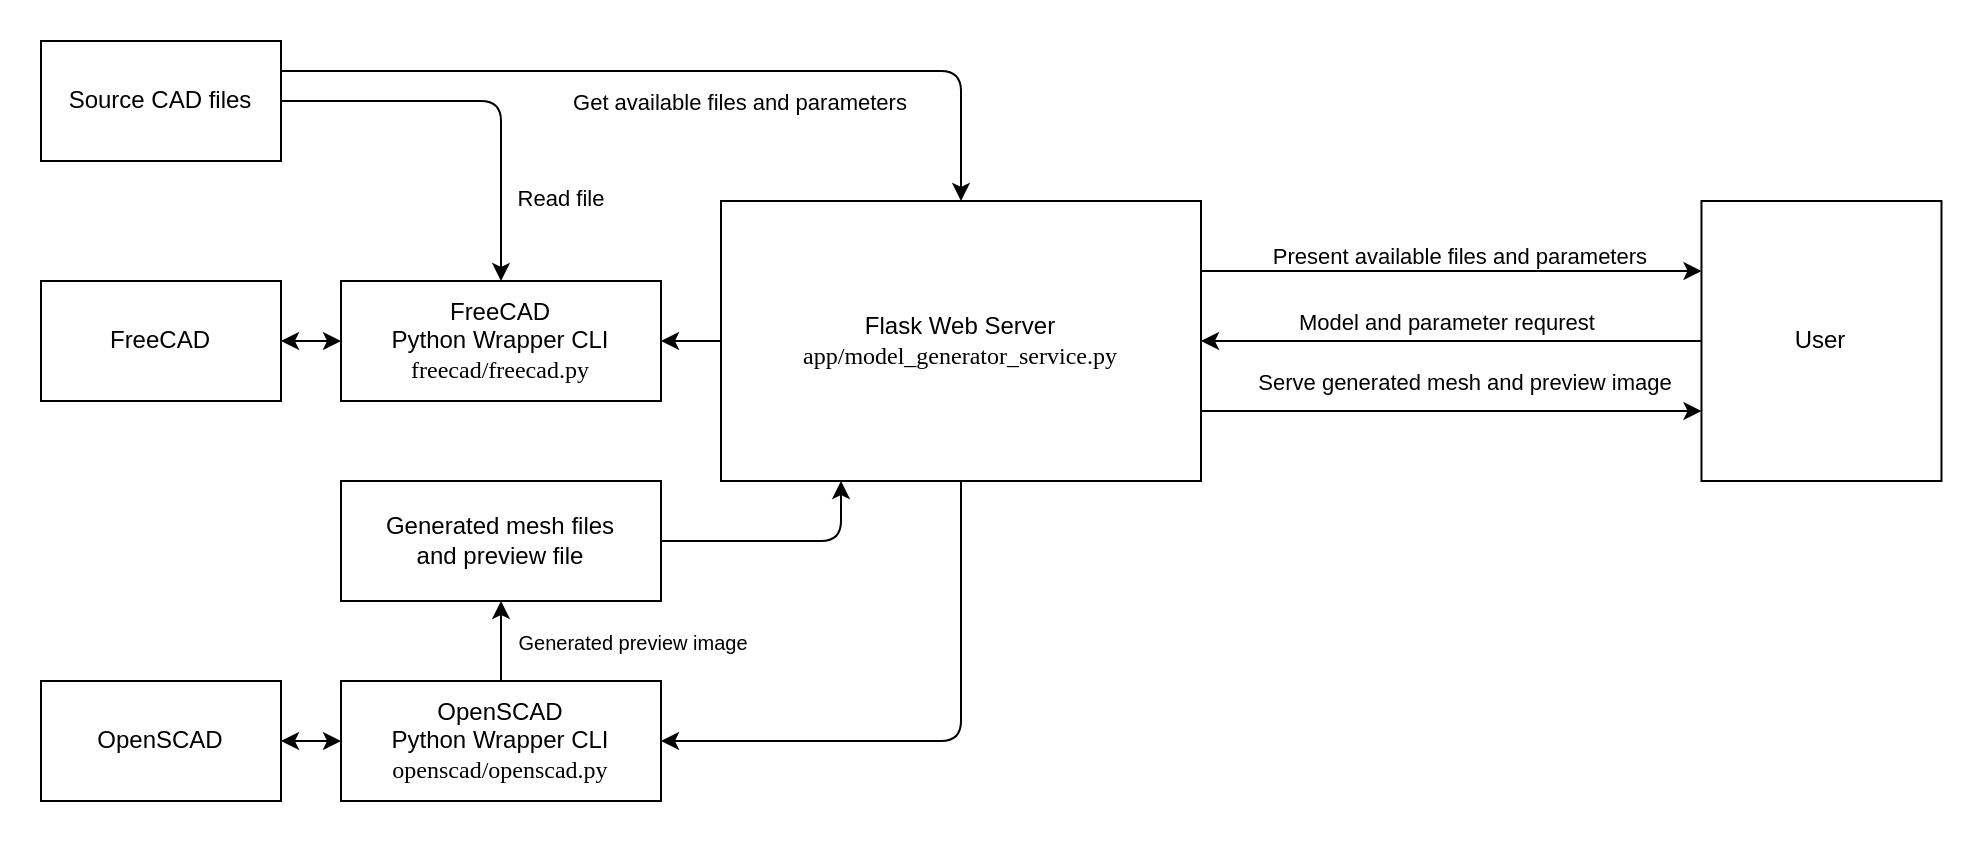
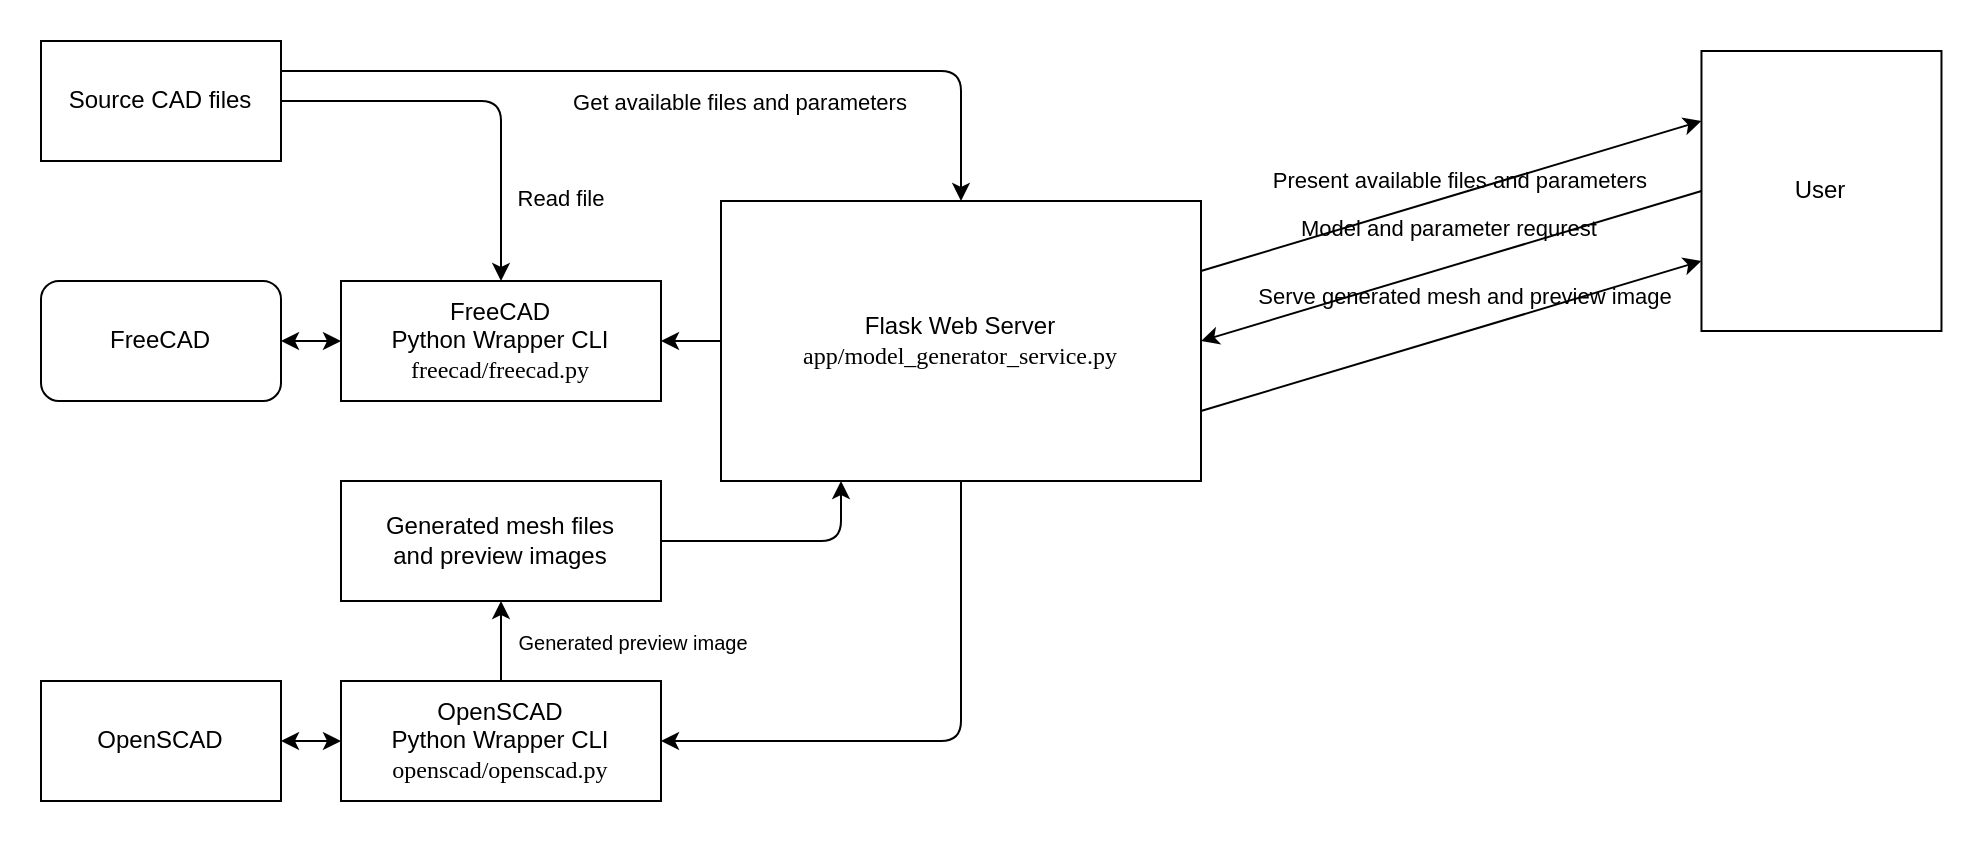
(161, 341) -> (161, 341)
(1821, 341) -> (1821, 191)
(501, 541) -> (501, 541)
